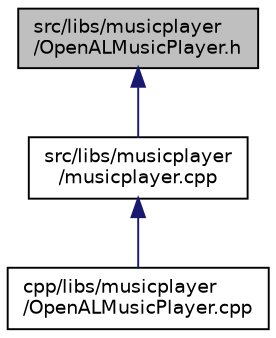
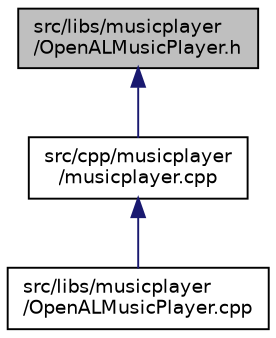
(138, 168) -> (138, 168)
(138, 298) -> (138, 298)
